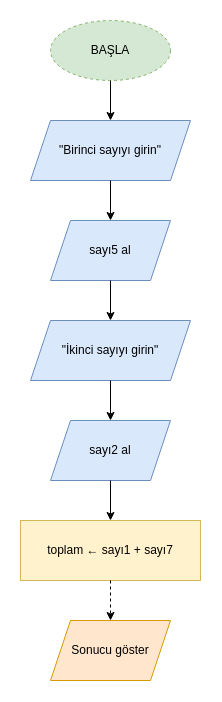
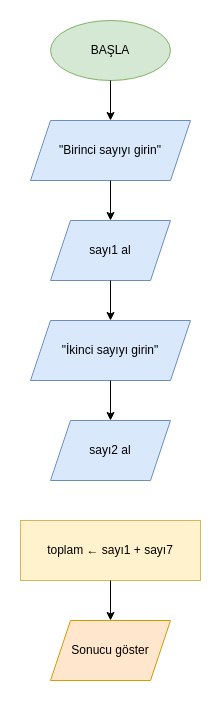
(111, 51) -> (111, 51)
(111, 251) -> (111, 251)
(111, 497) -> none
(111, 597) -> (111, 597)
